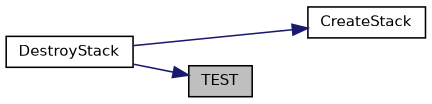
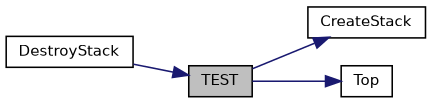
(213, 38) -> (284, 56)
none -> (367, 81)
